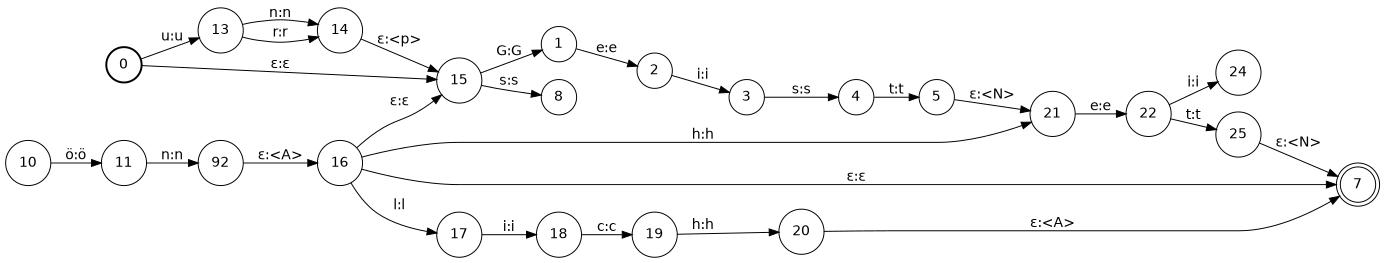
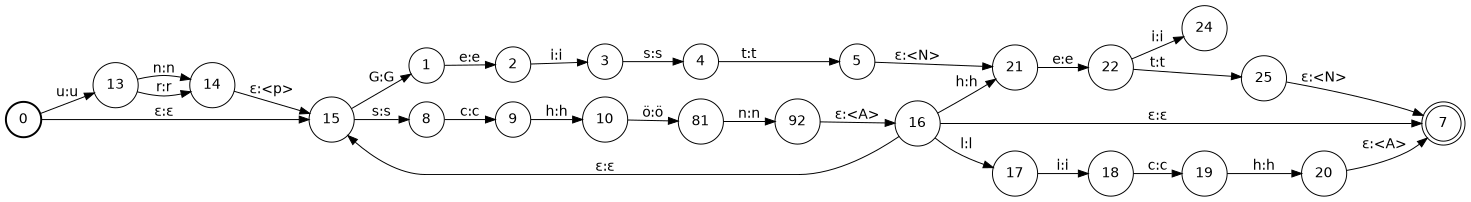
none -> (513, 120)
(124, 163) -> (701, 122)
